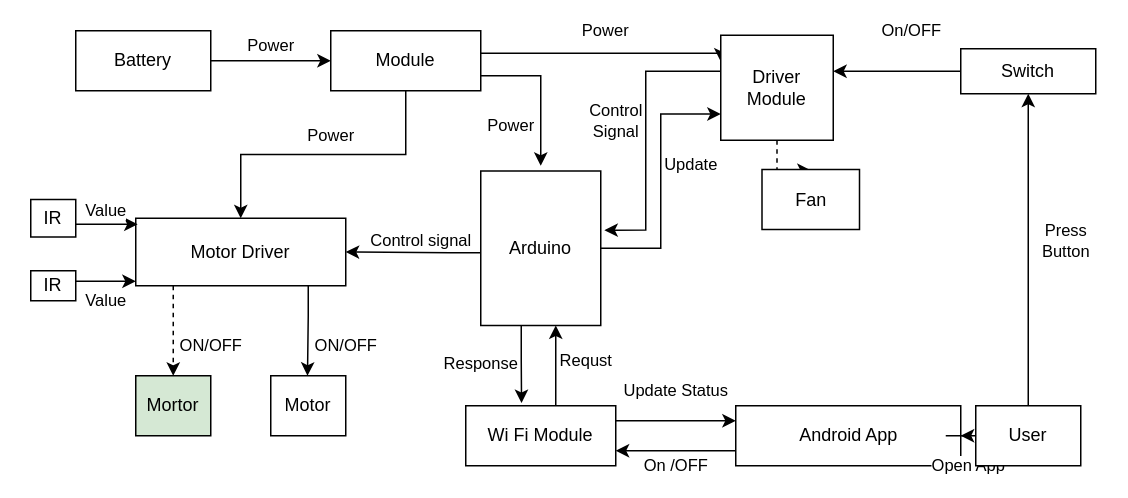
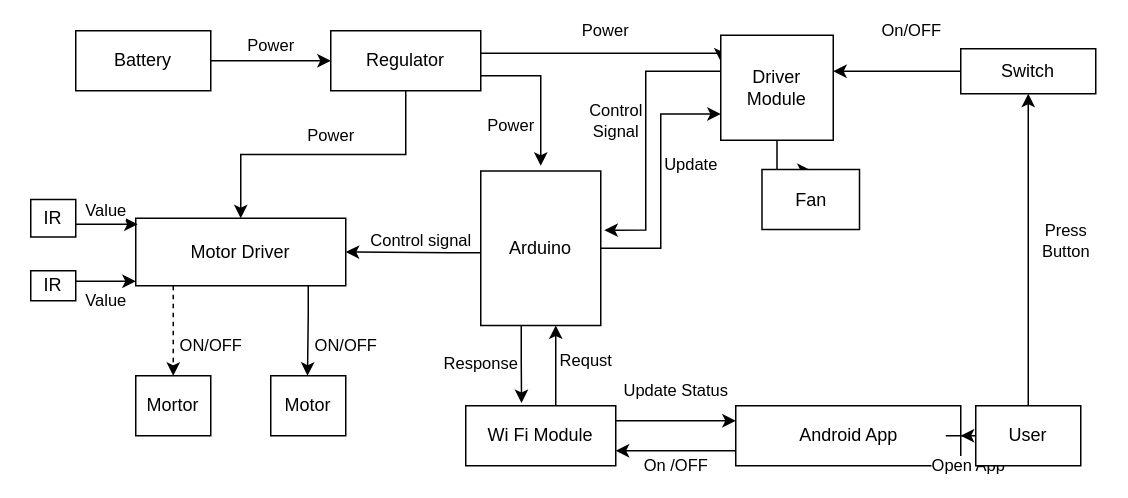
(406, 61) -> (406, 61)
(777, 155) -> (777, 155)
(173, 406) -> (173, 406)
